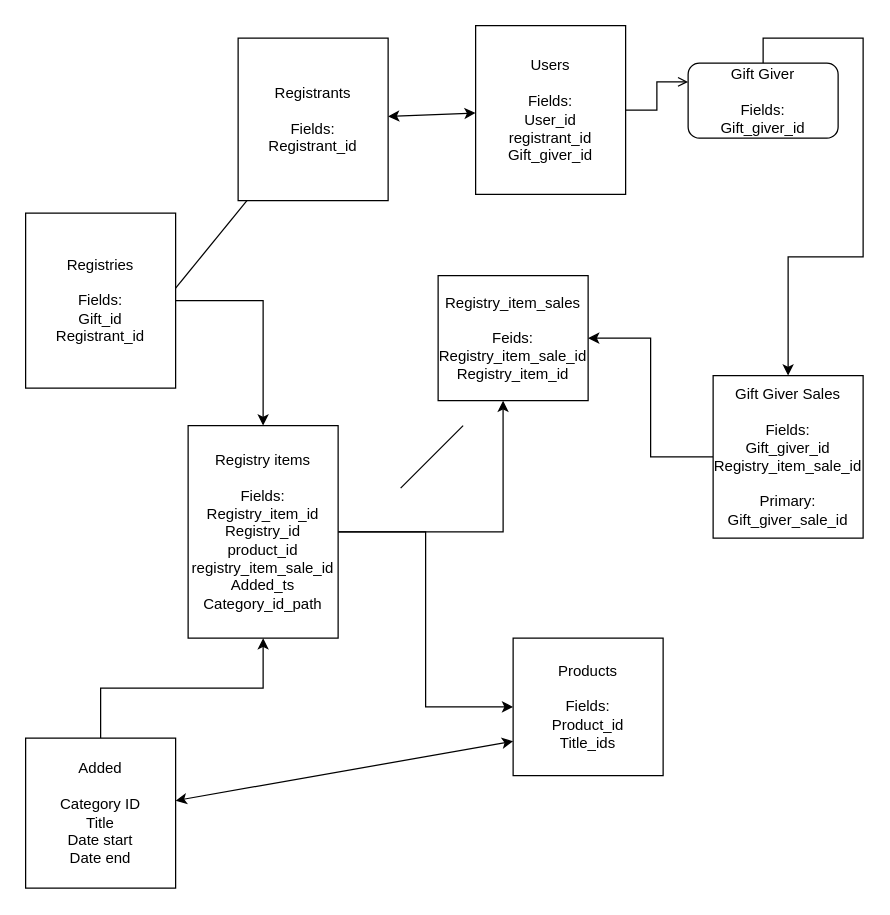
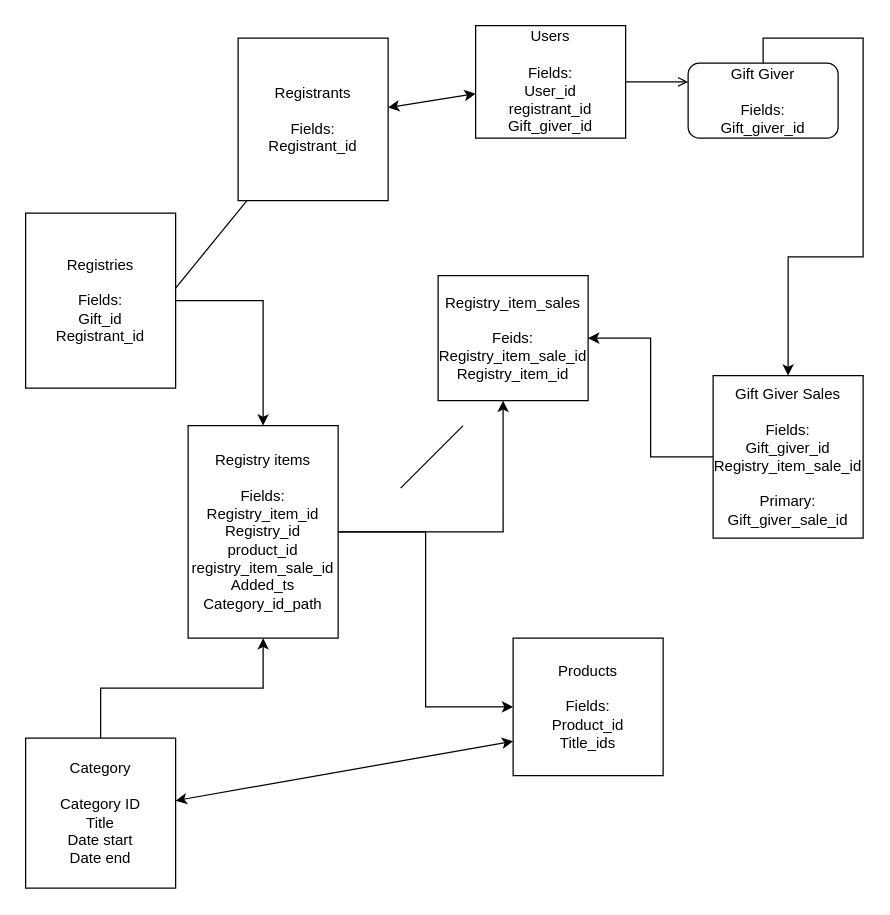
(551, 110) -> (551, 82)
(101, 813) -> (101, 813)
